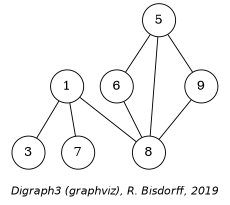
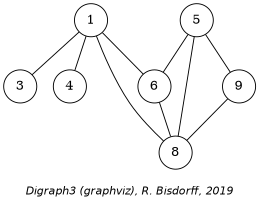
none -> (123, 53)
(78, 153) -> (70, 86)
